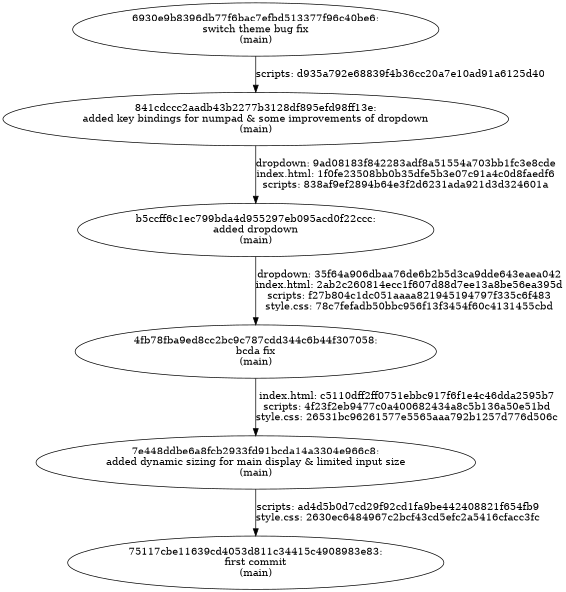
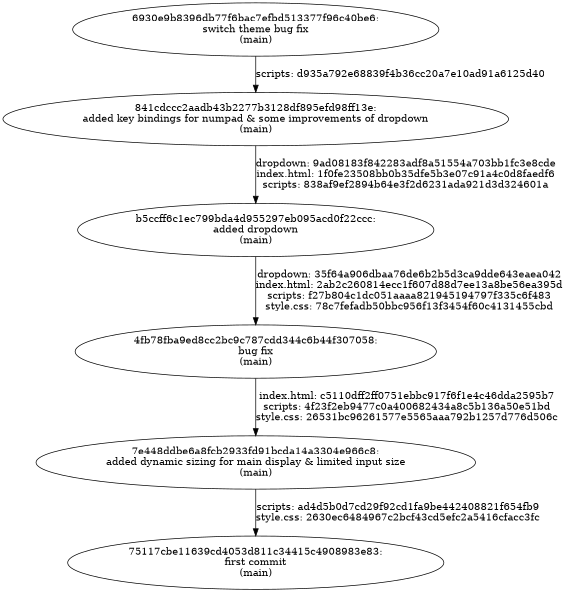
(256, 352) -> (256, 352)
